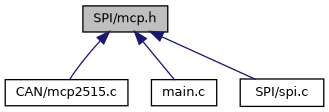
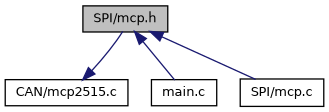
(84, 60) -> (108, 52)
(282, 93) -> (282, 93)
